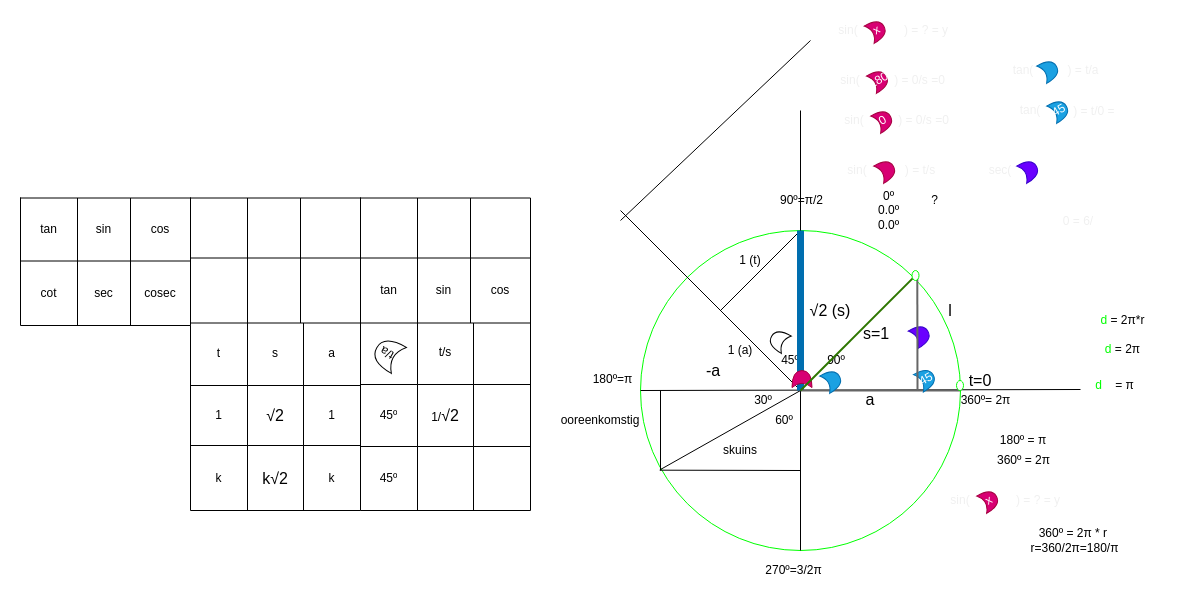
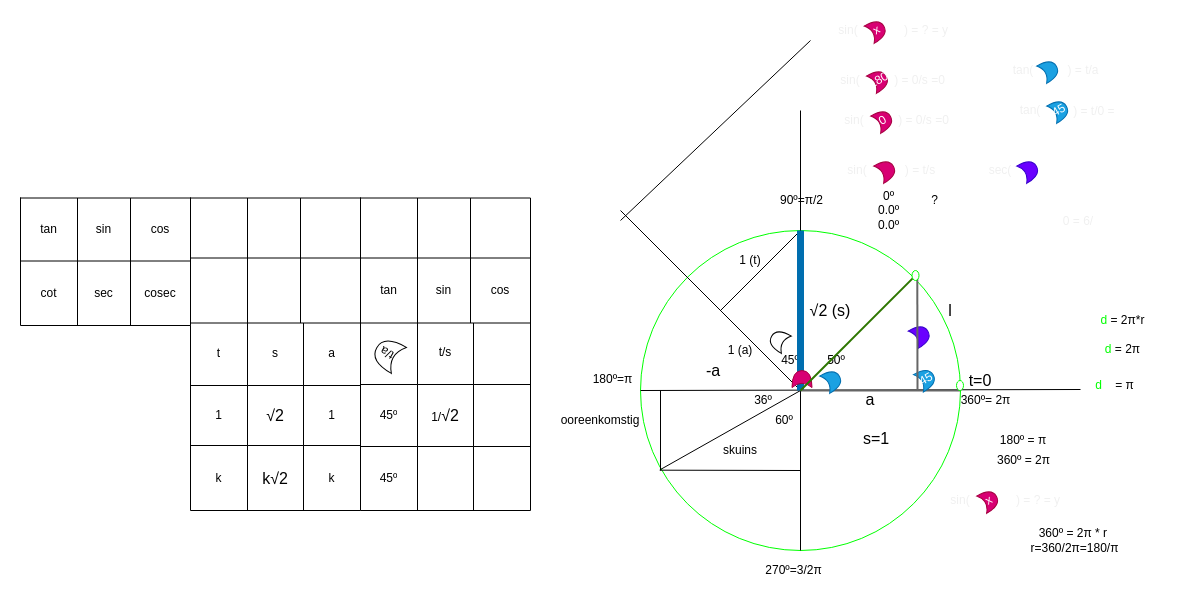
(877, 333) -> (877, 438)
(837, 361) -> (837, 361)
(764, 401) -> (764, 401)
